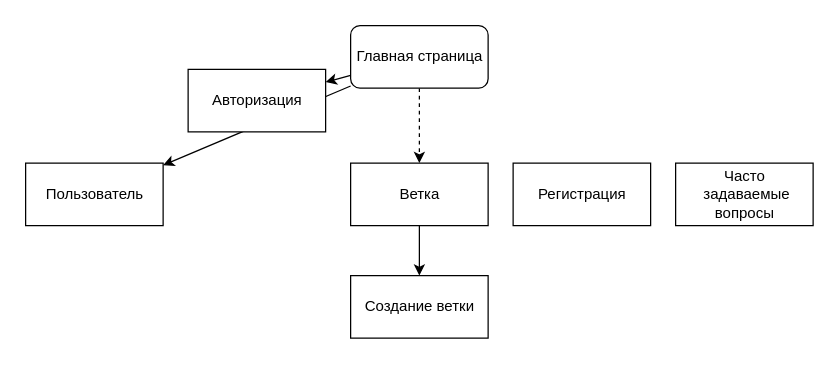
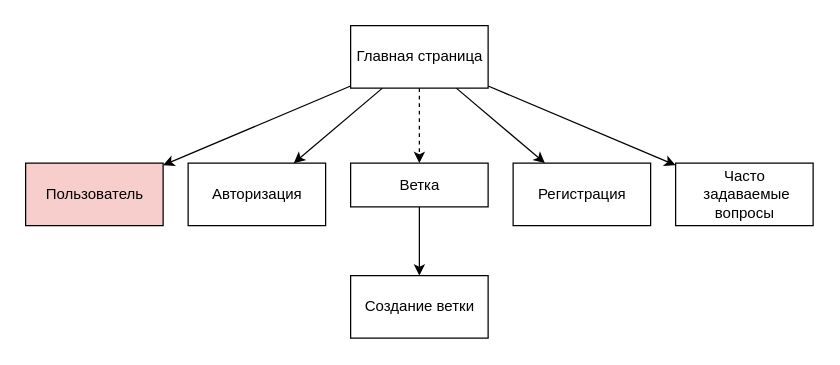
(419, 57) -> (419, 57)
(257, 101) -> (257, 194)
none -> (498, 123)
none -> (578, 124)
(94, 194) -> (94, 194)
(419, 194) -> (419, 185)
